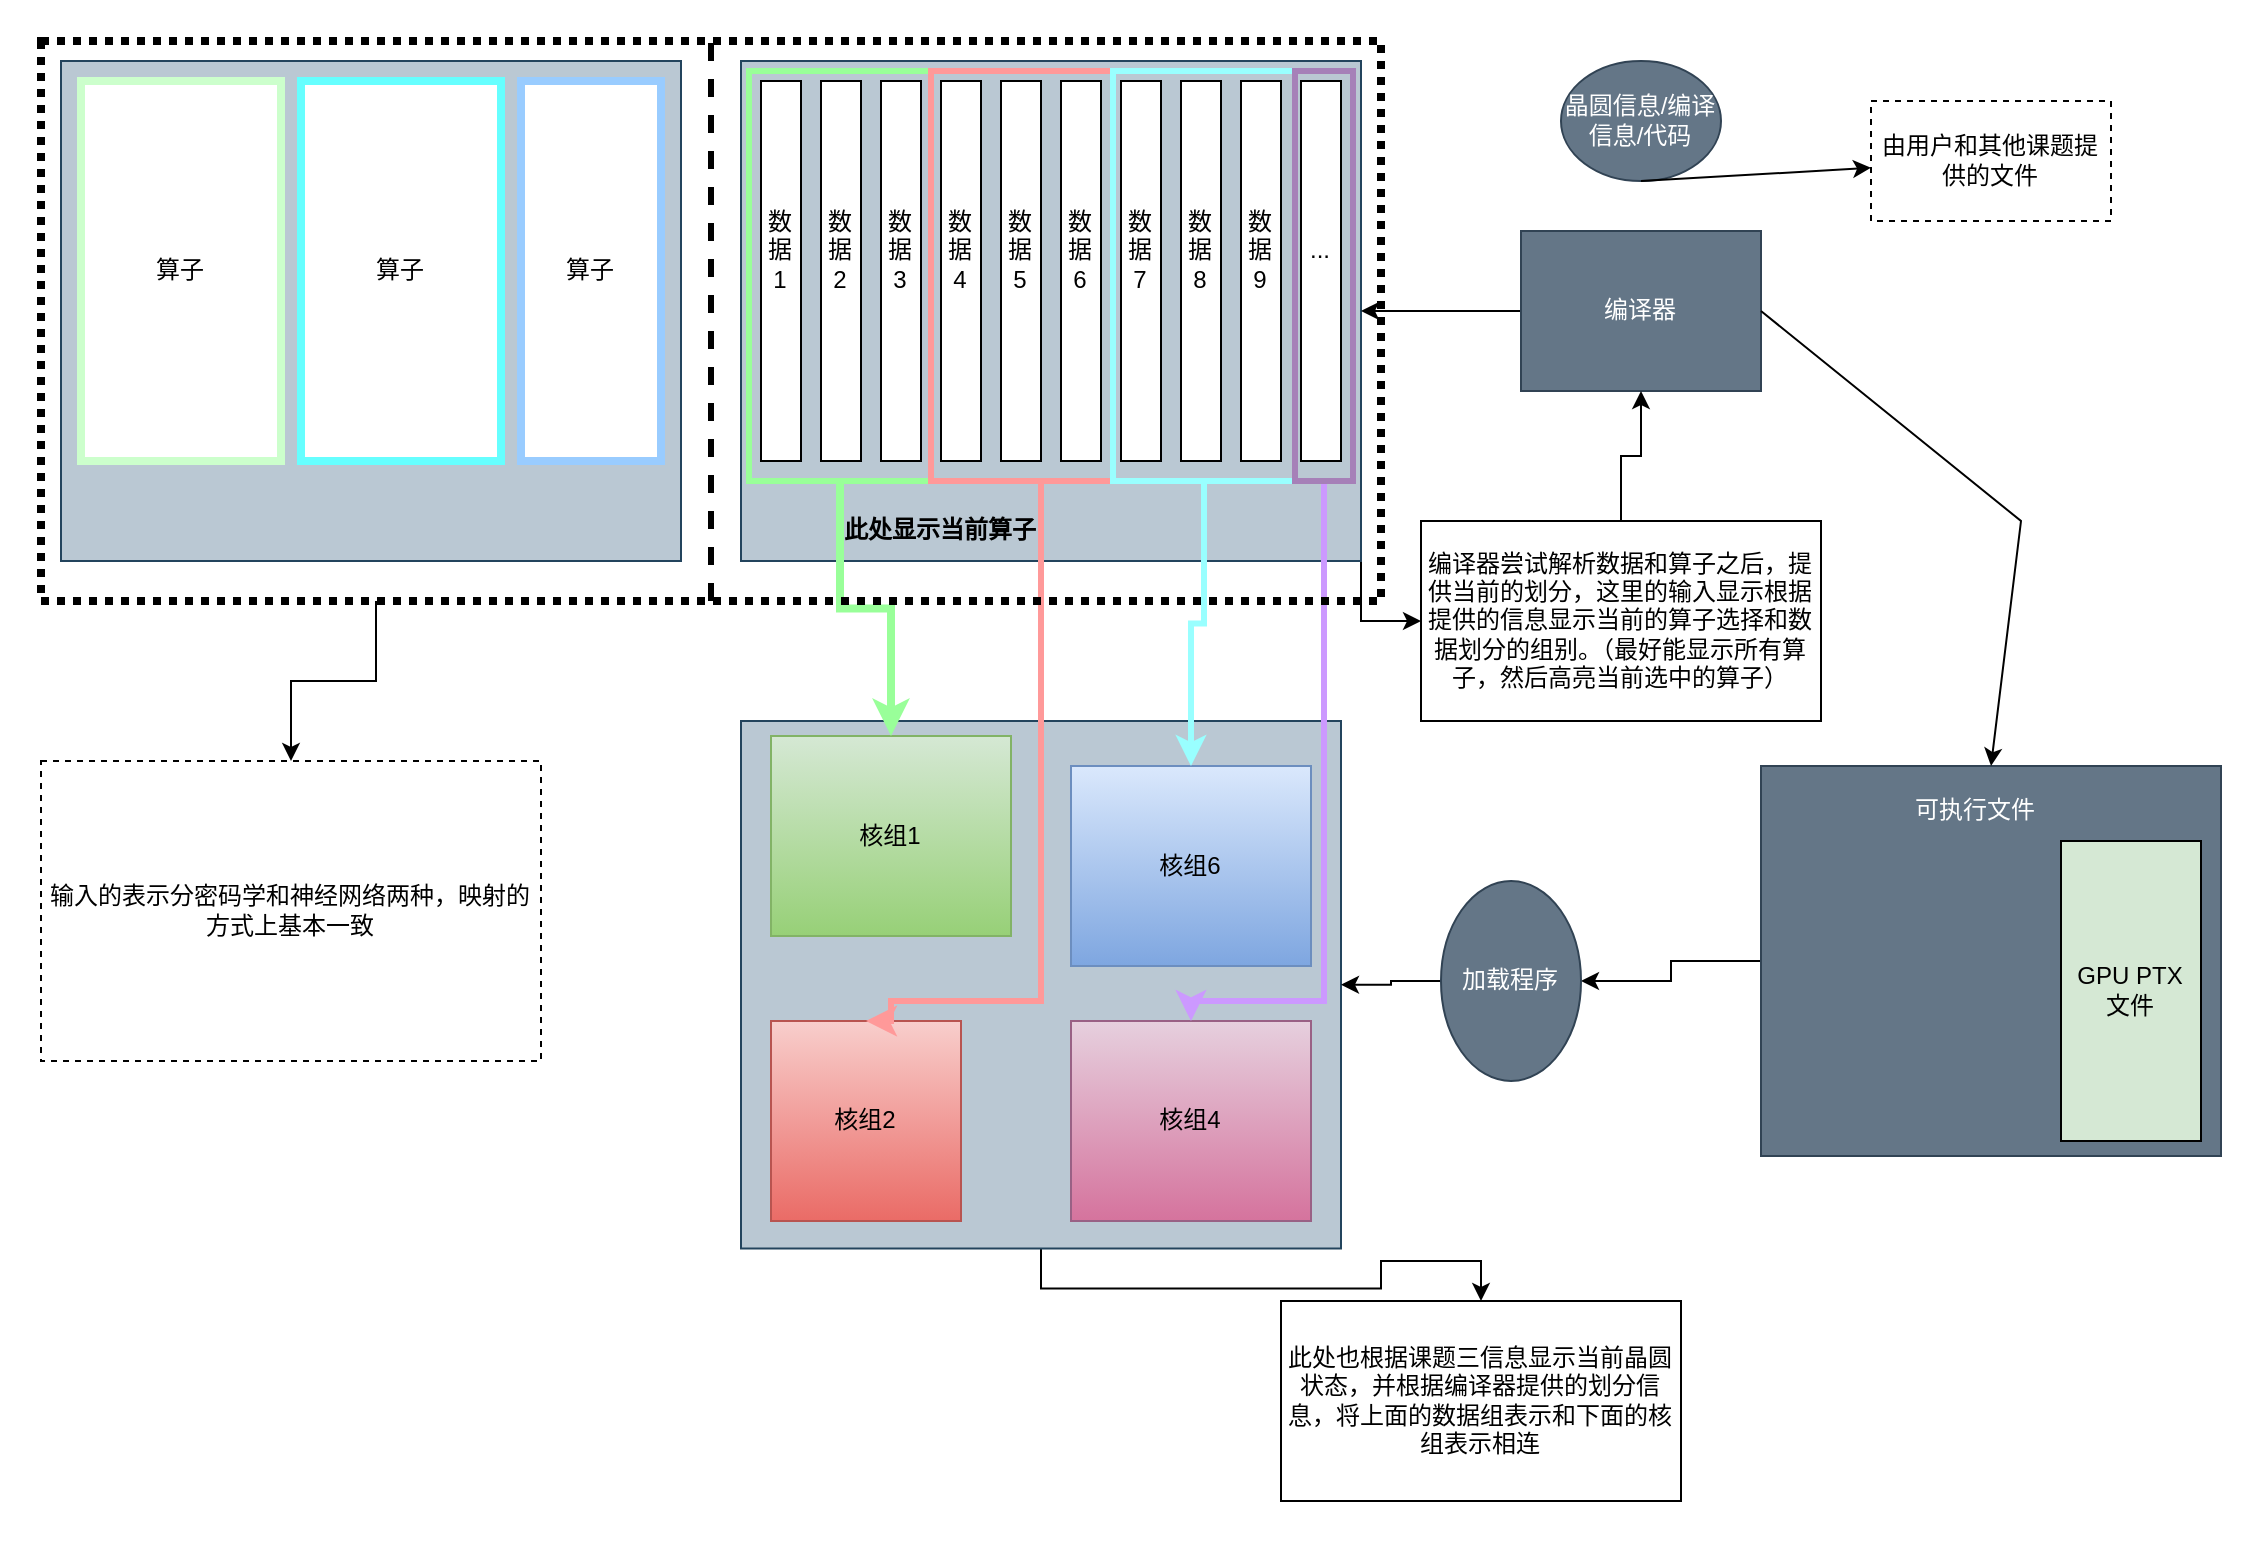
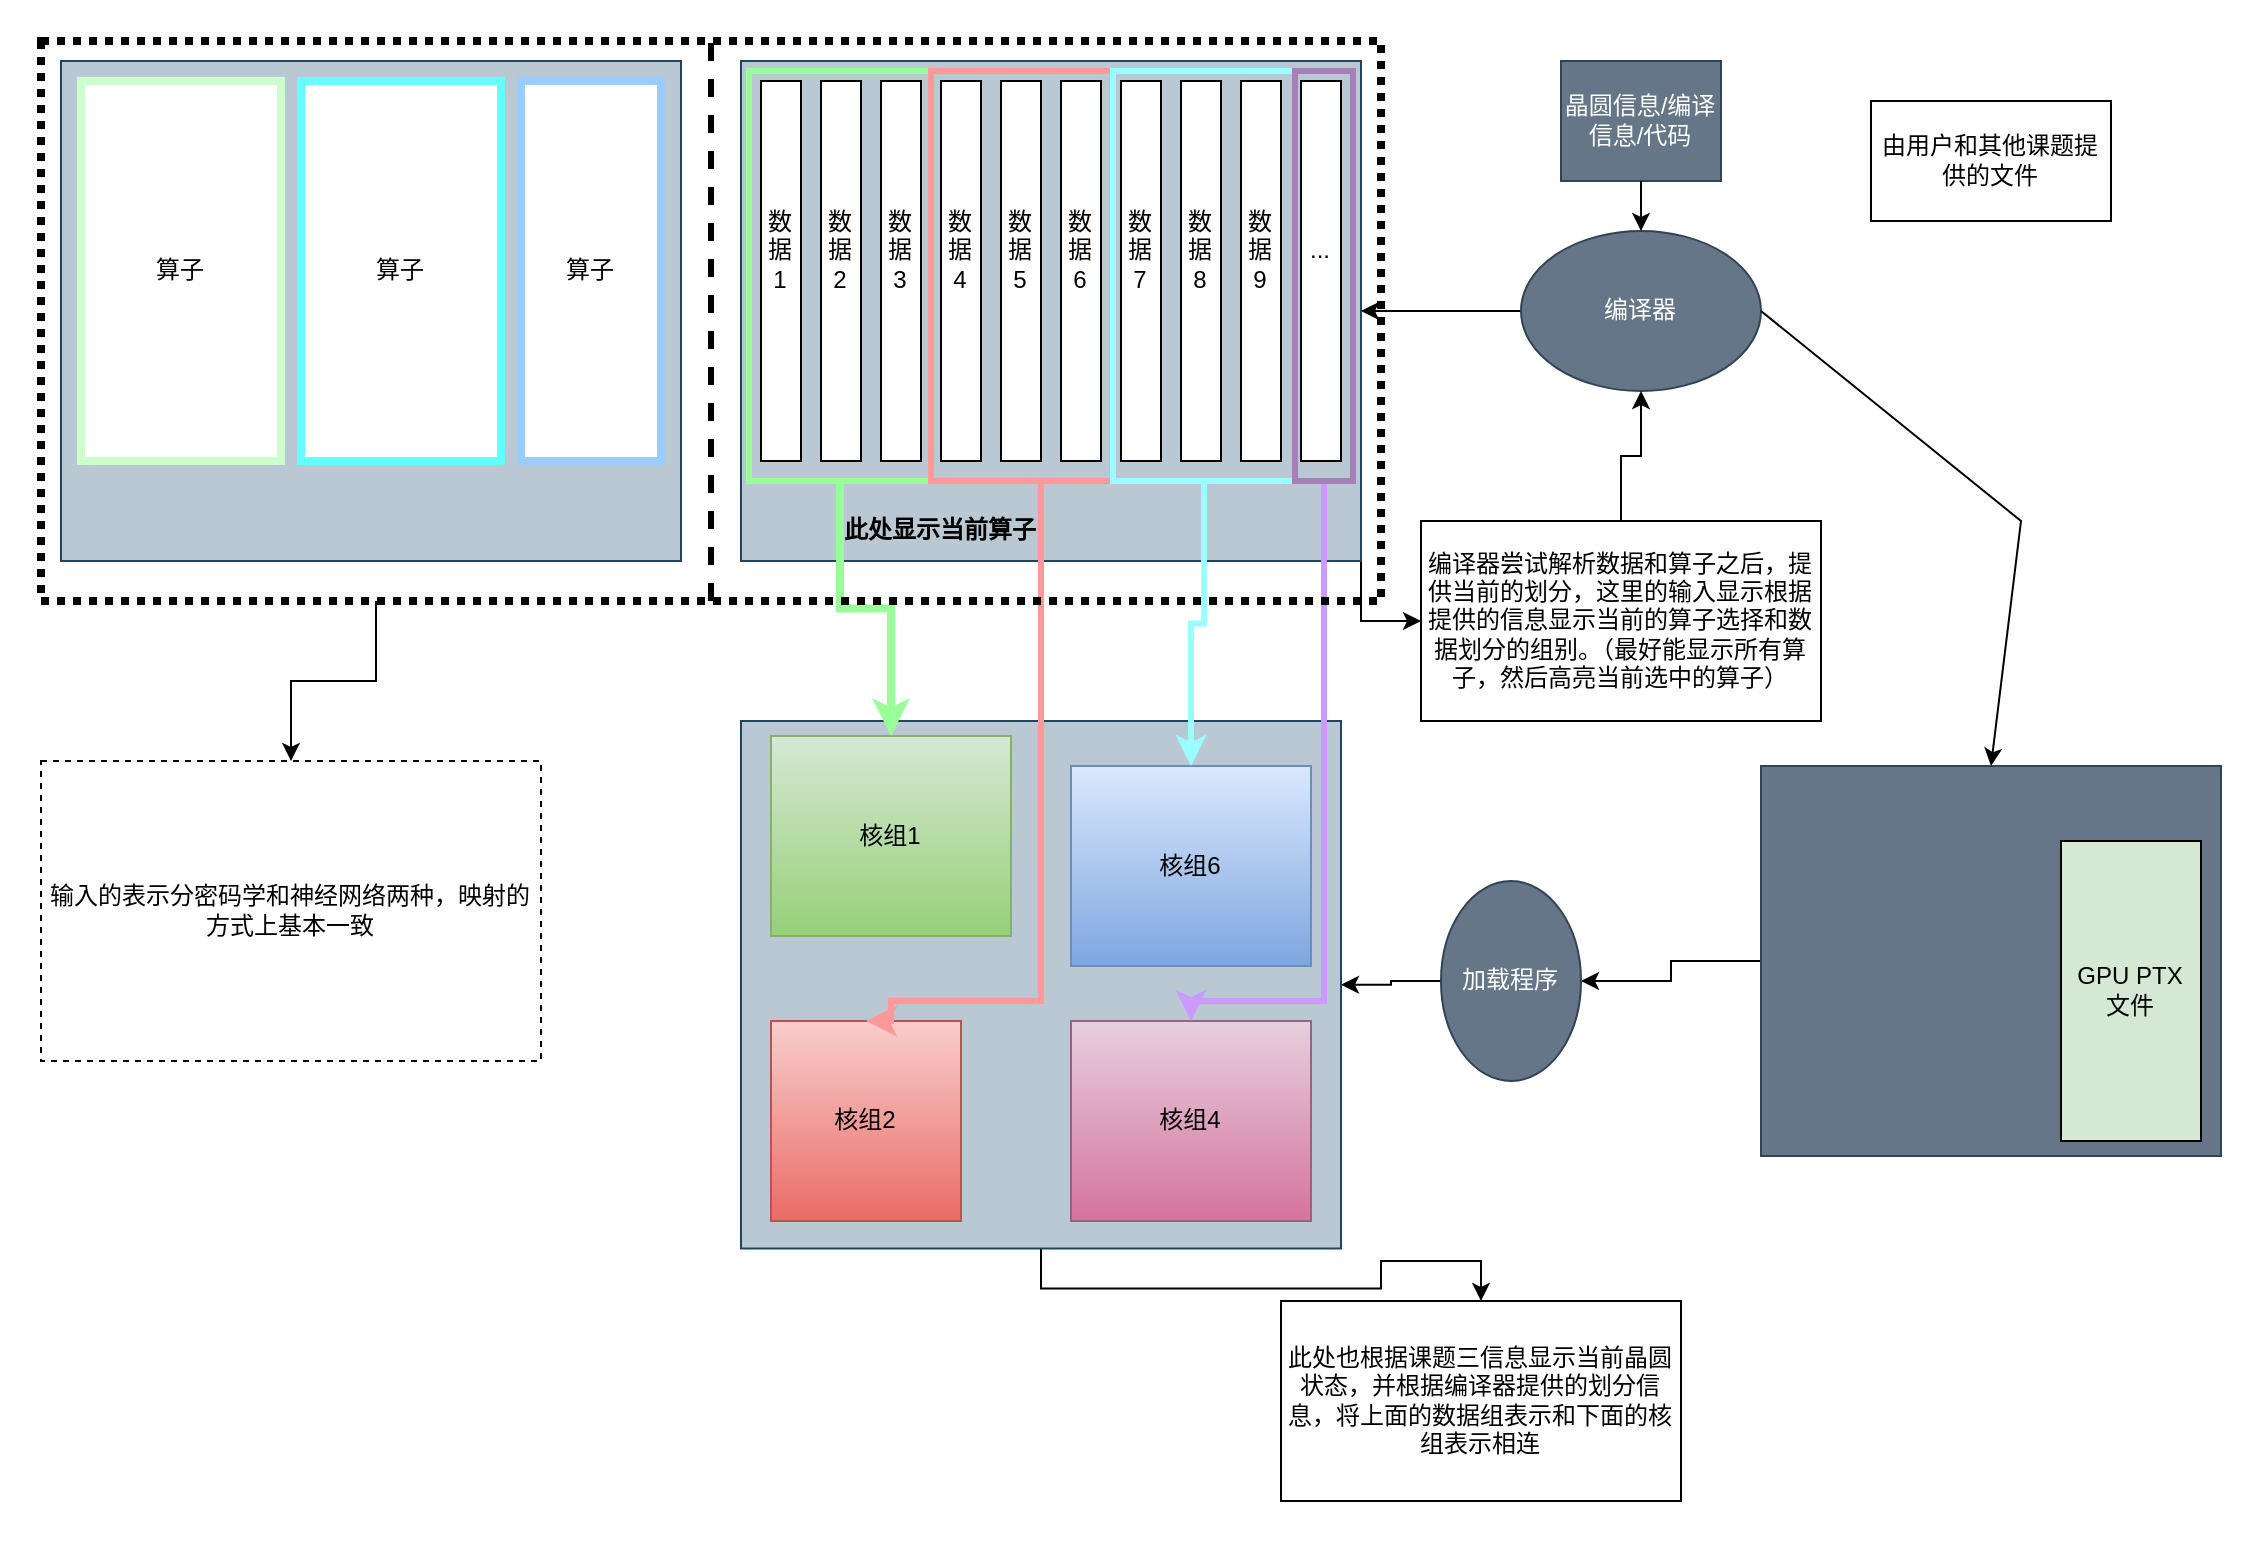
(1641, 121) -> (1641, 121)
(1991, 161) -> (1991, 161)
(1755, 174) -> (1641, 199)
(1641, 311) -> (1641, 311)
(1976, 811) -> none
